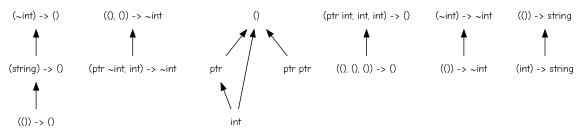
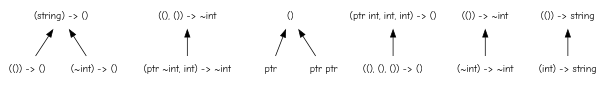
(36, 47) -> (80, 46)
(464, 47) -> (485, 47)
(236, 122) -> none
